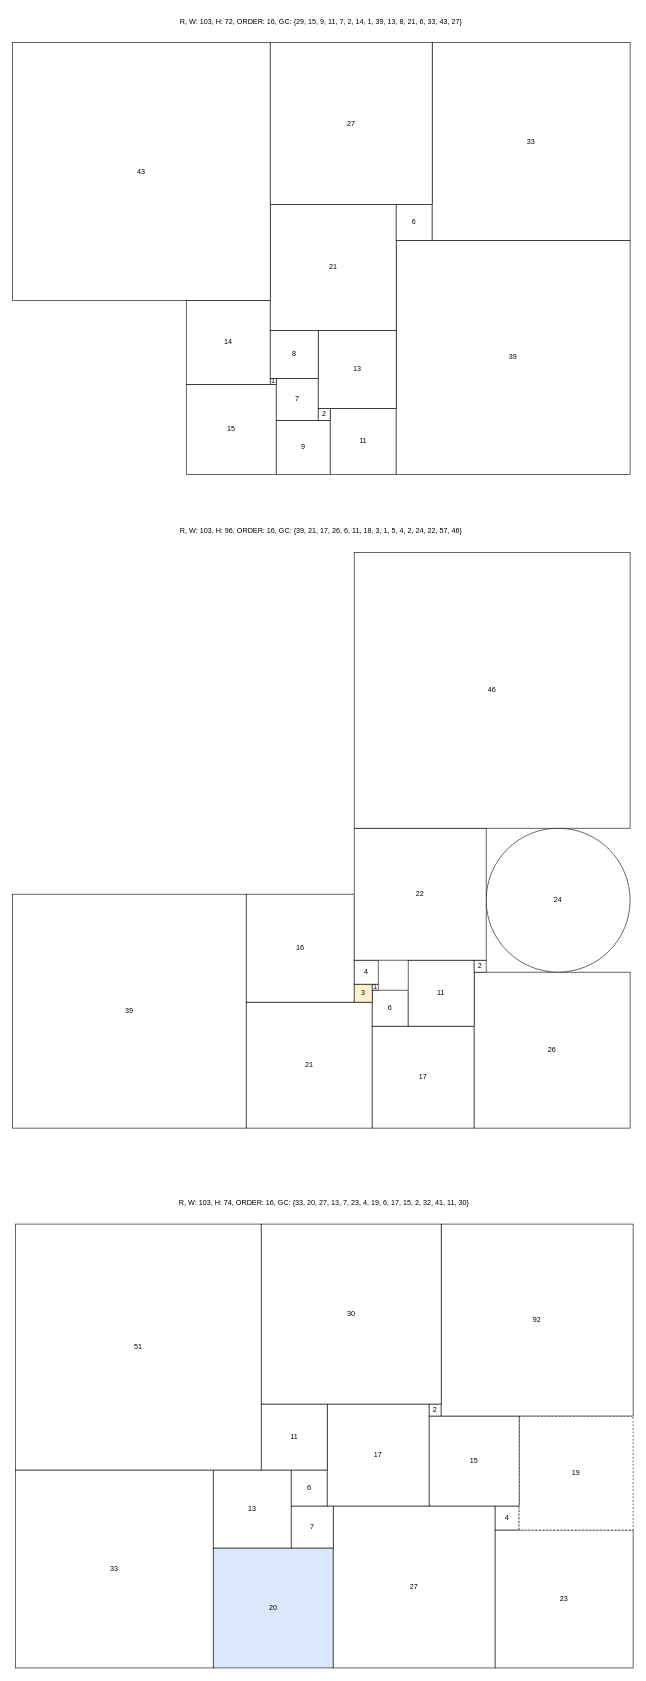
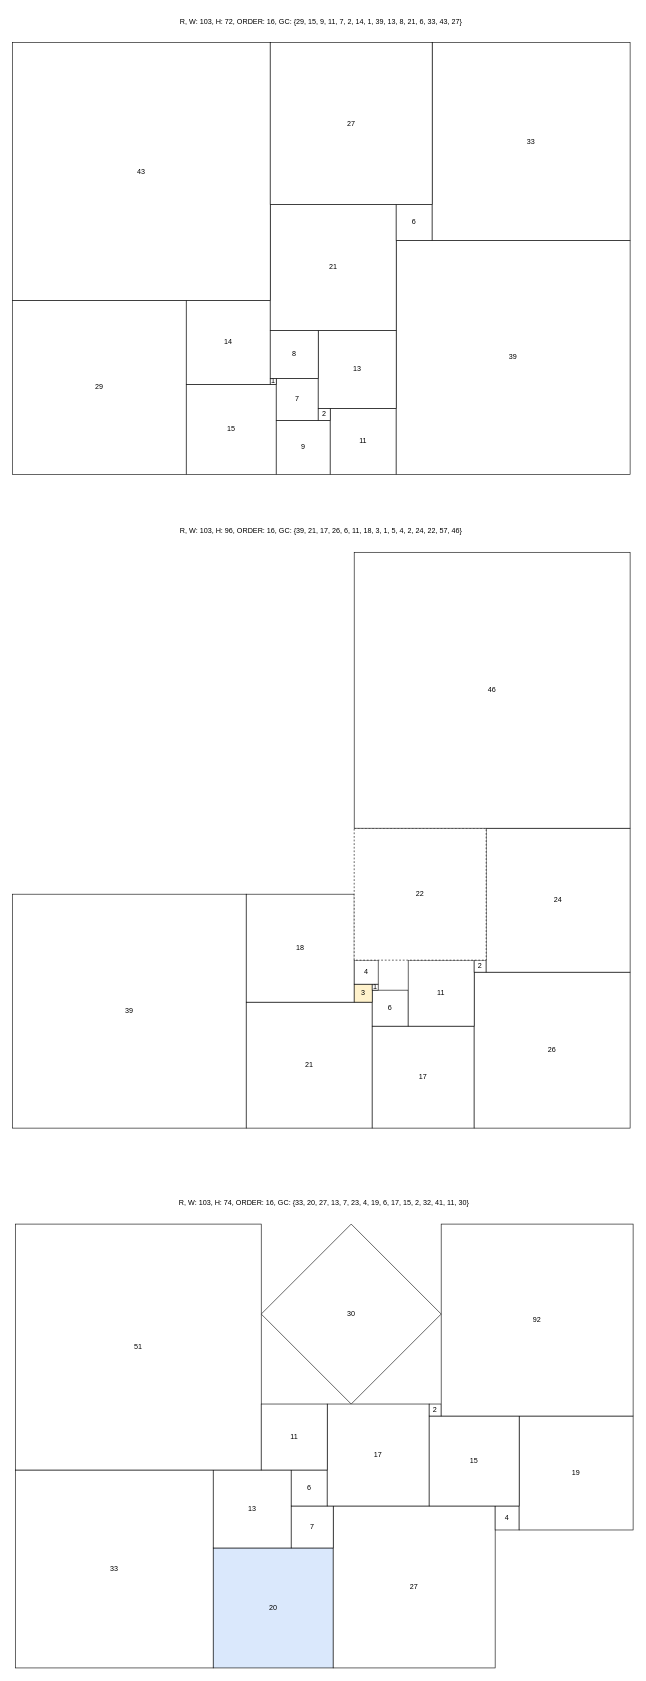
none -> (99, 387)
(420, 894) -> (420, 894)
(558, 900) -> (558, 900)
(300, 948) -> (300, 948)
(351, 1314) -> (351, 1314)
(576, 1473) -> (576, 1473)
(564, 1599) -> none
